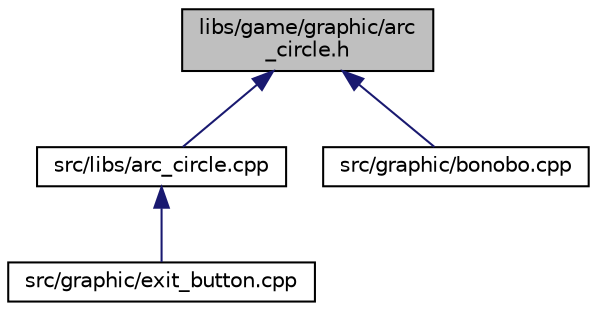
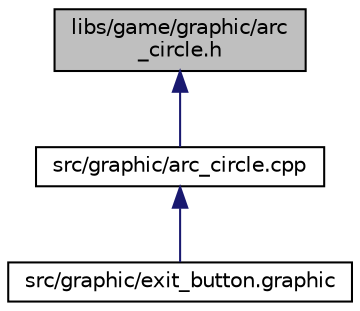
(162, 167) -> (180, 167)
(456, 167) -> none
(162, 282) -> (180, 282)
